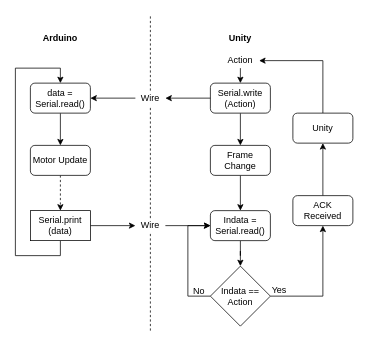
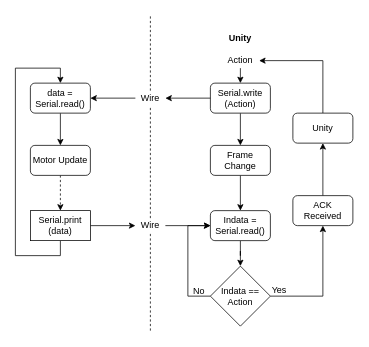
(60, 38) -> none
